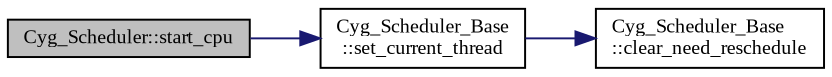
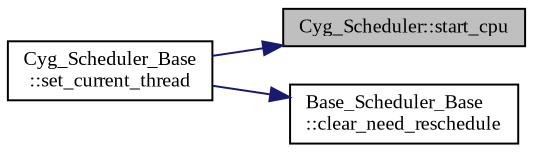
(275, 38) -> (238, 52)
(710, 38) -> (404, 114)
